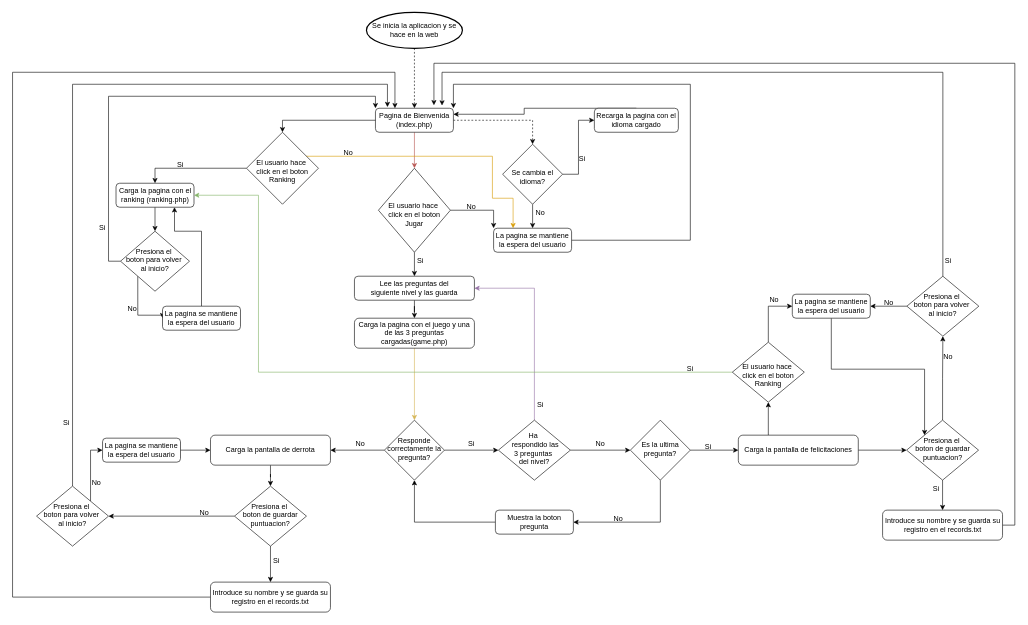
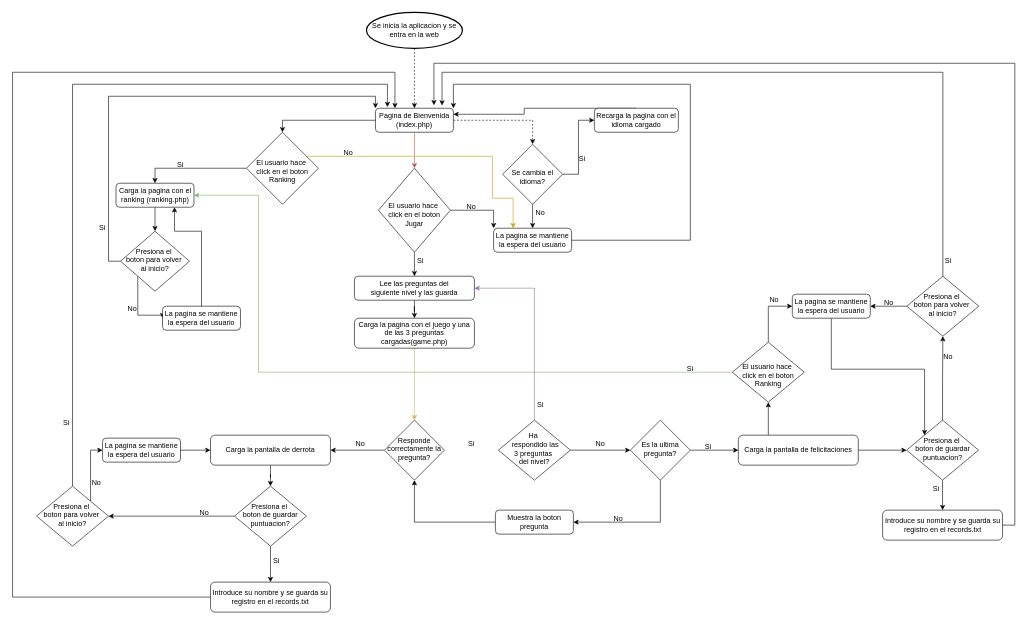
(414, 30) -> (414, 30)
(492, 450) -> none
